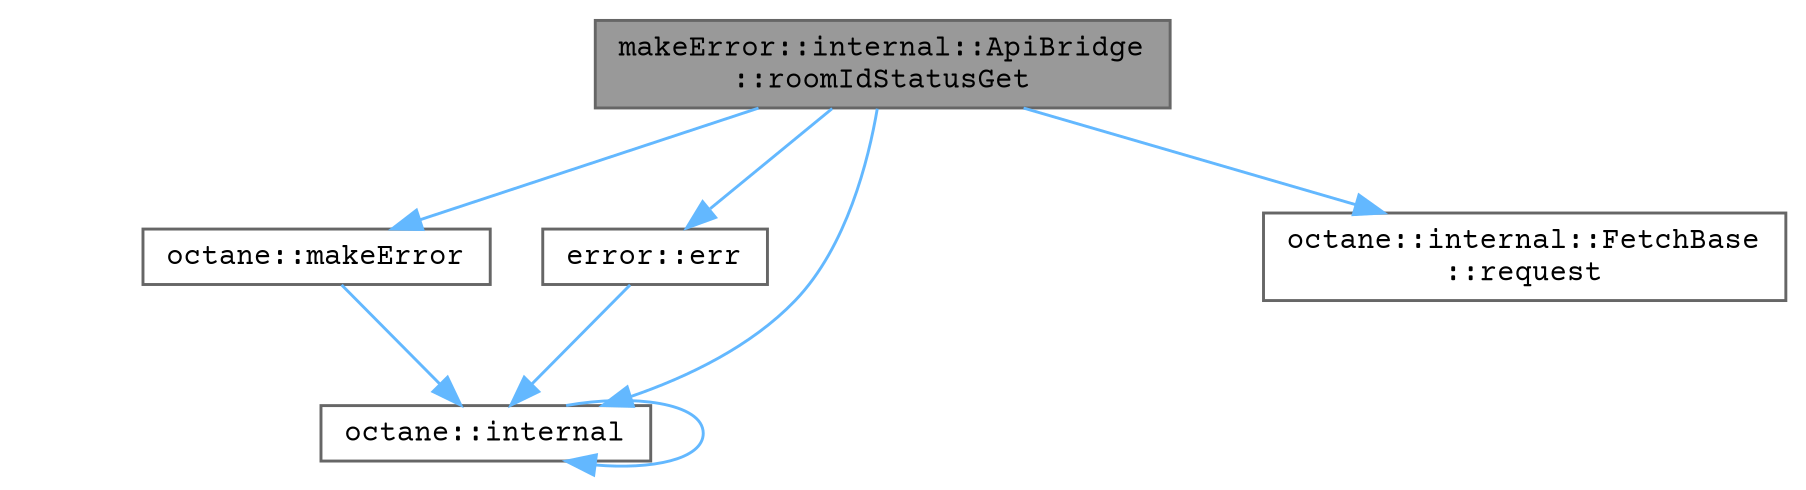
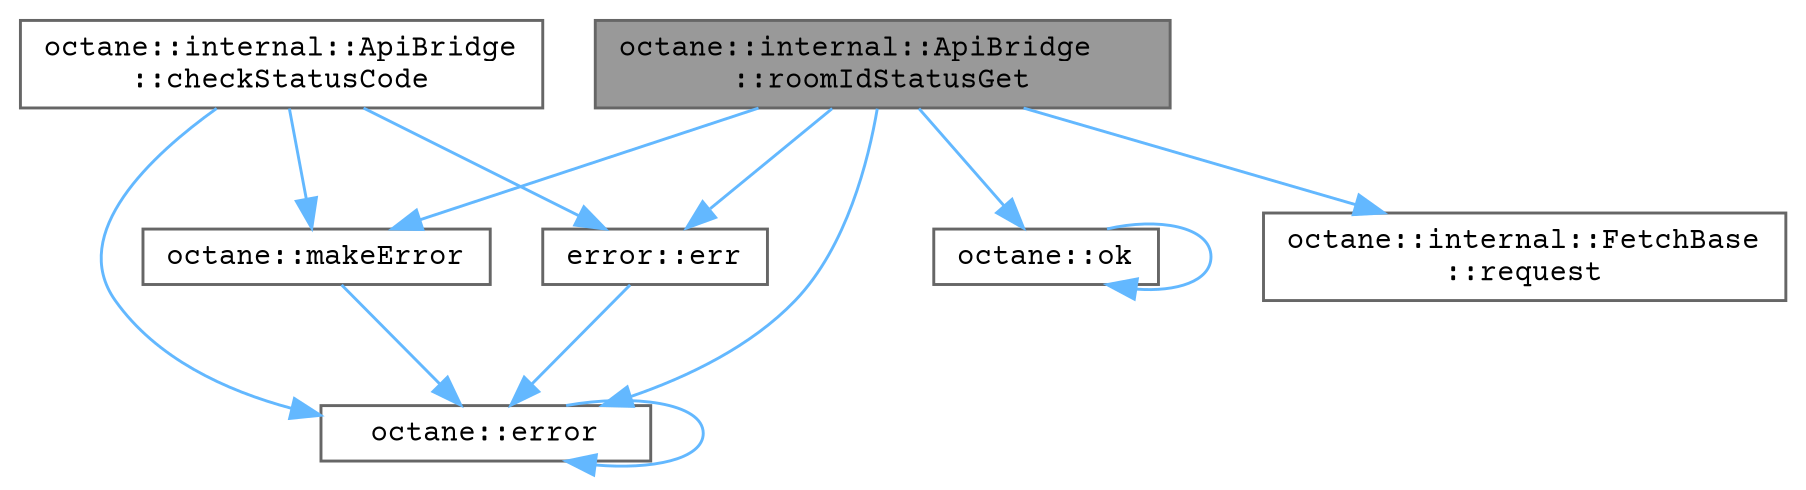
none -> (282, 64)
(883, 64) -> (883, 64)
none -> (1046, 257)
(486, 433) -> (486, 433)
